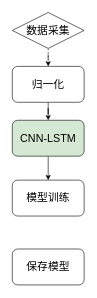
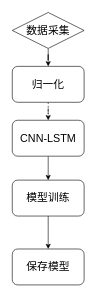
(48, 59) -> (48, 59)
(48, 113) -> (48, 113)
(48, 138) -> (48, 138)
none -> (48, 243)
